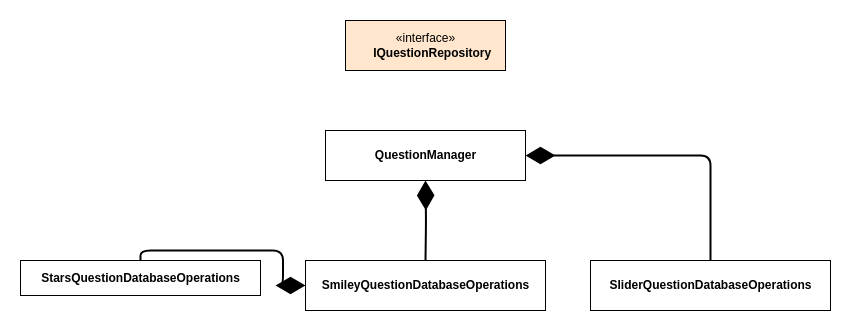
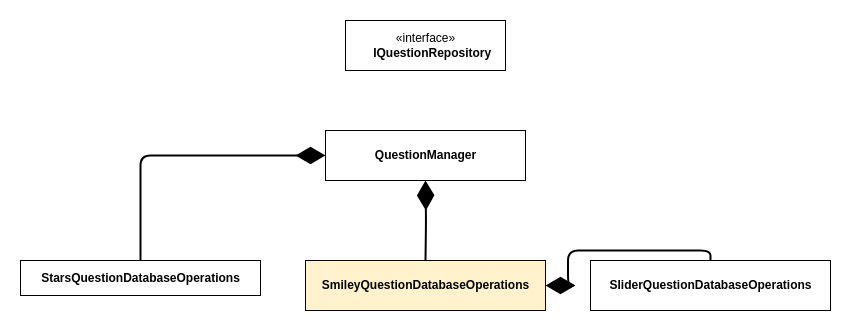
(426, 46) -> (426, 46)
(676, 156) -> (625, 251)
(226, 251) -> (175, 156)
(426, 286) -> (426, 286)
